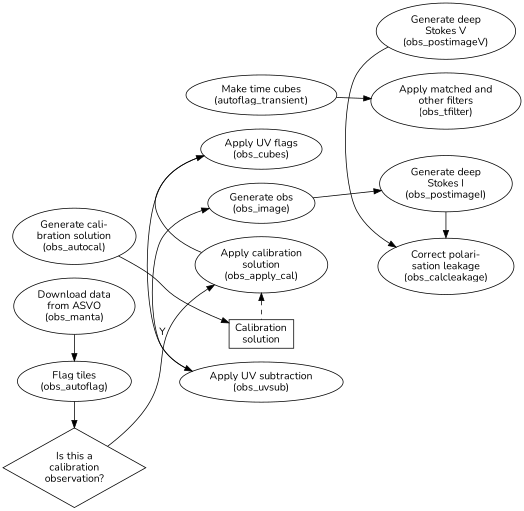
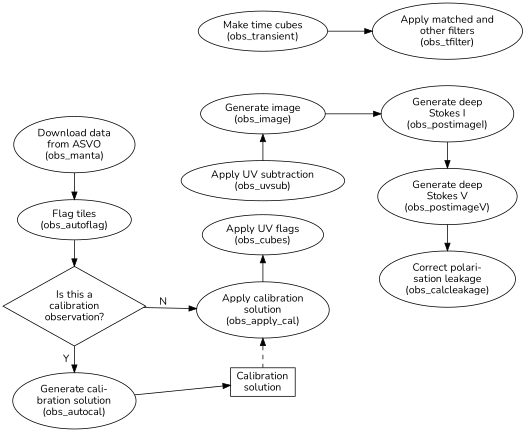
(261, 95) -> (263, 31)
(261, 203) -> (263, 114)
(446, 221) -> (447, 151)
(148, 255) -> none
(163, 332) -> (163, 302)
none -> (74, 355)
